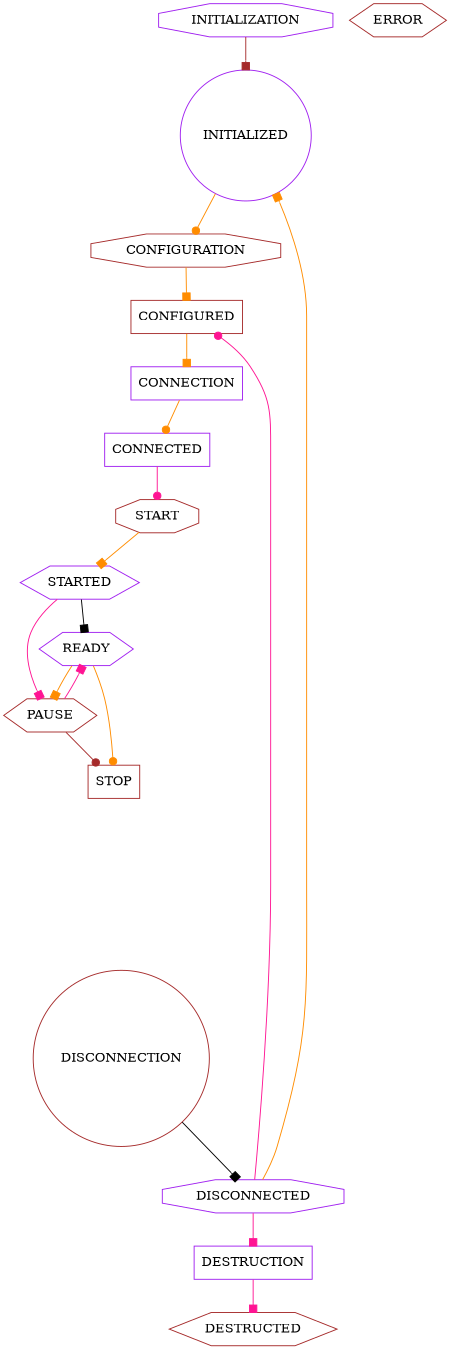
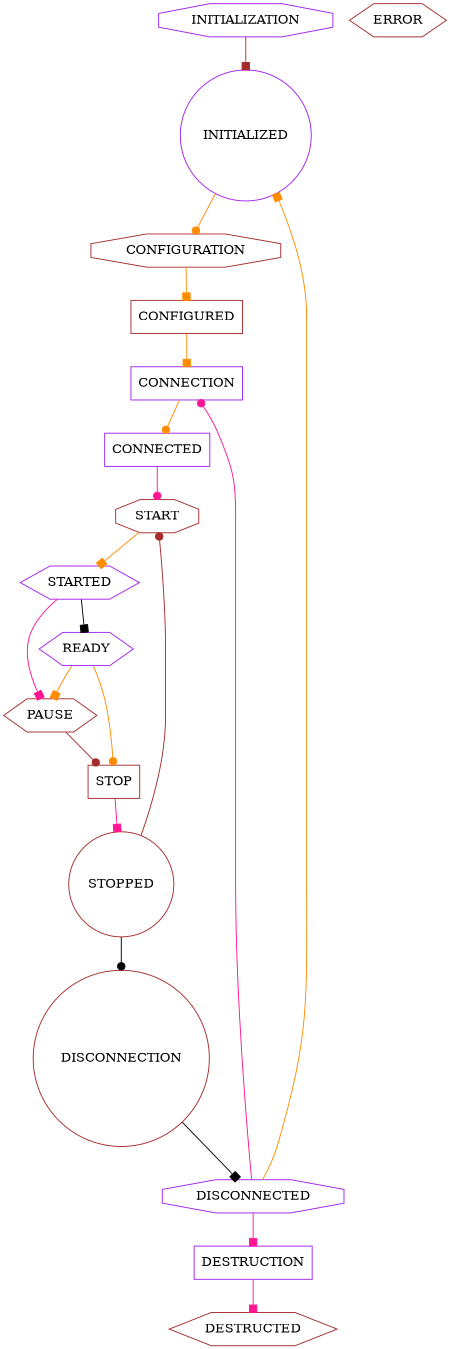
(72, 687) -> none
(271, 751) -> (236, 790)
none -> (121, 884)
